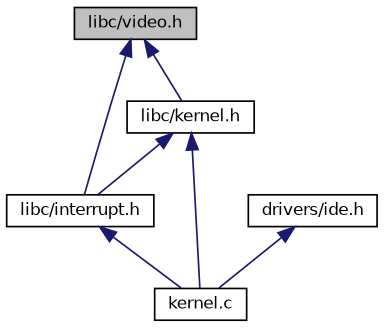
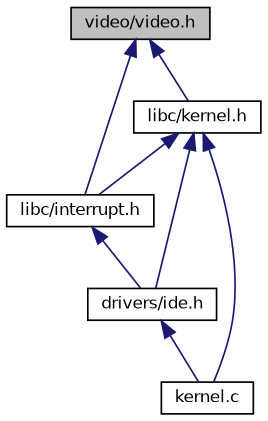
(135, 23) -> (140, 23)
none -> (173, 219)
(147, 263) -> (122, 264)
